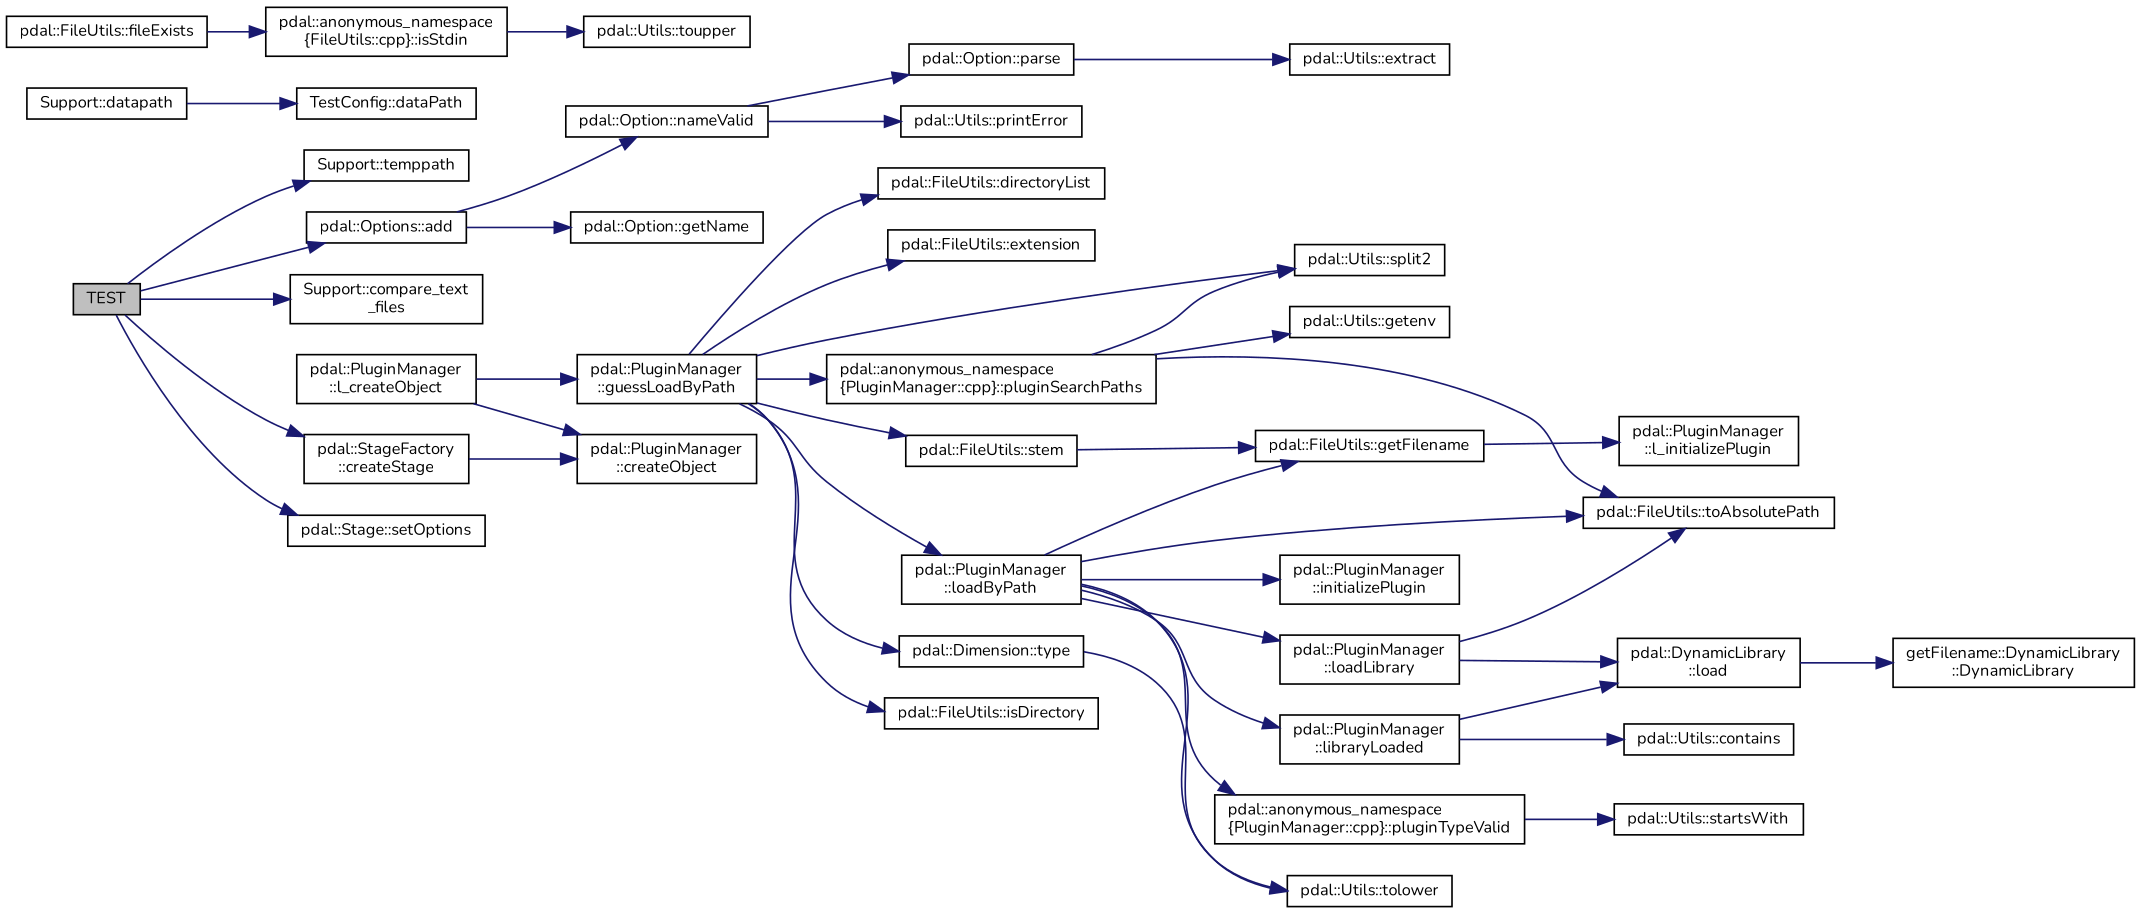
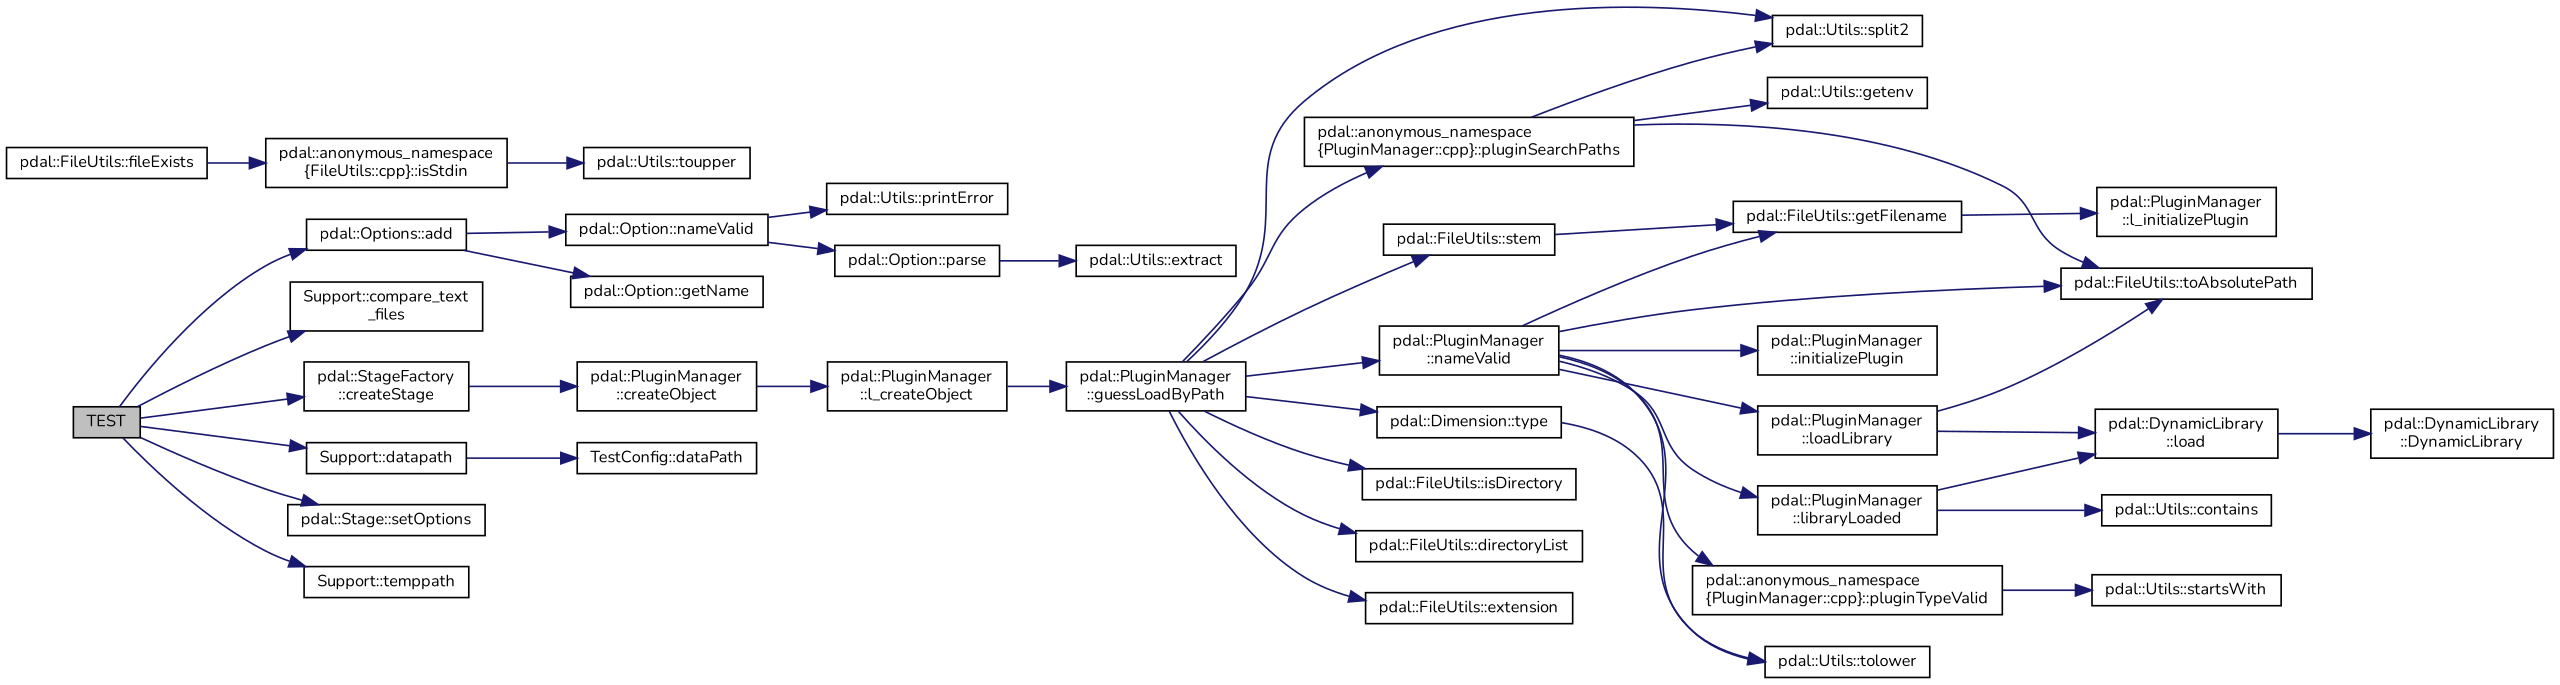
(519, 417) -> (784, 386)
none -> (215, 436)
(991, 580) -> (1469, 351)
(2014, 663) -> (2462, 434)
